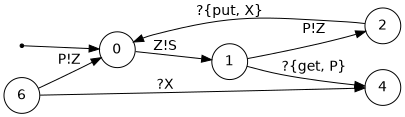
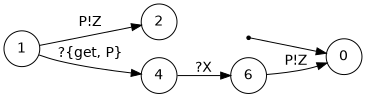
(253, 18) -> none
(169, 55) -> none
(197, 92) -> (199, 76)
